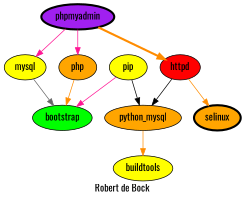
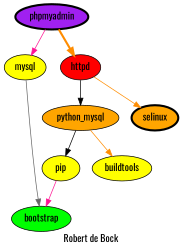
(78, 67) -> none
(135, 89) -> (72, 140)
